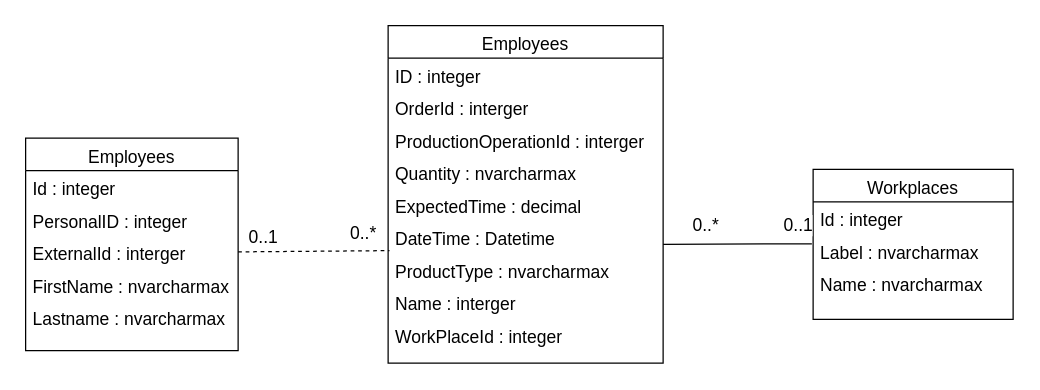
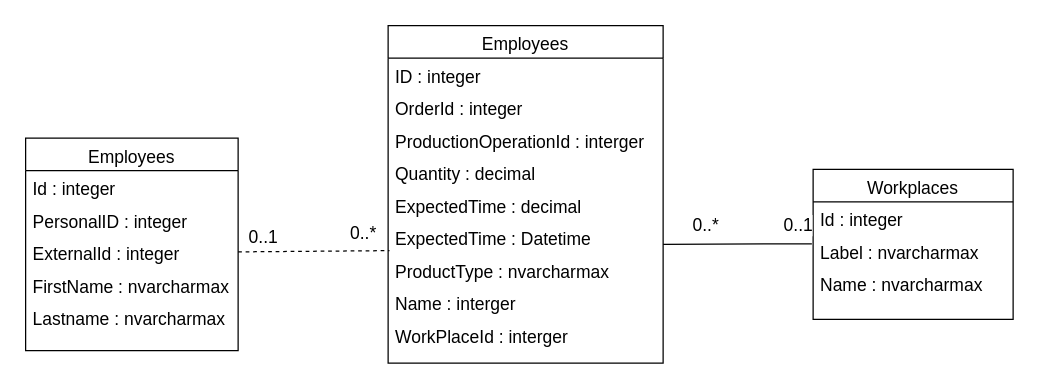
(474, 109) -> (469, 109)
(494, 174) -> (470, 174)
(477, 239) -> (496, 239)
(124, 254) -> (119, 254)
(487, 337) -> (491, 337)
